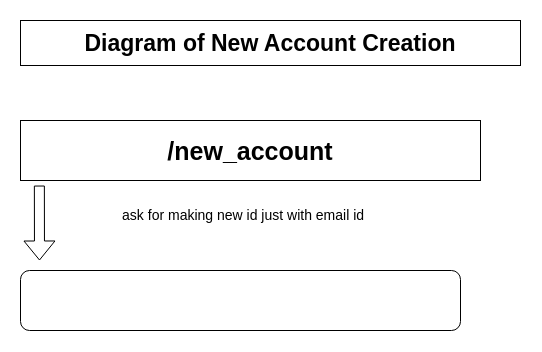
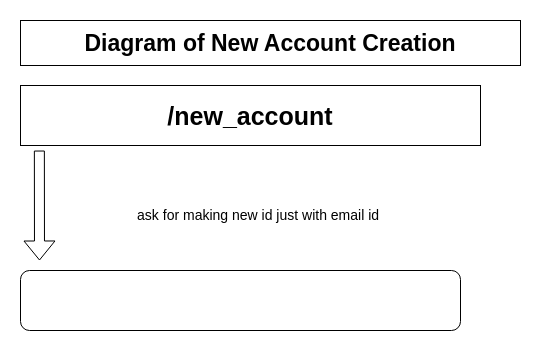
(251, 151) -> (251, 116)
(246, 216) -> (261, 216)
